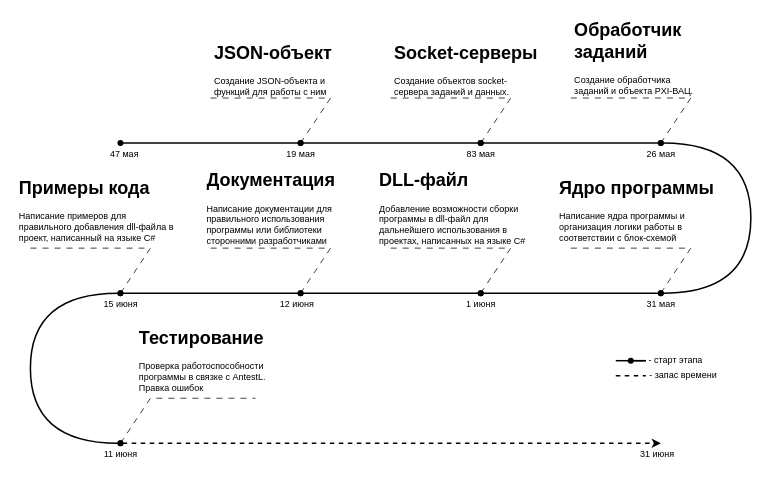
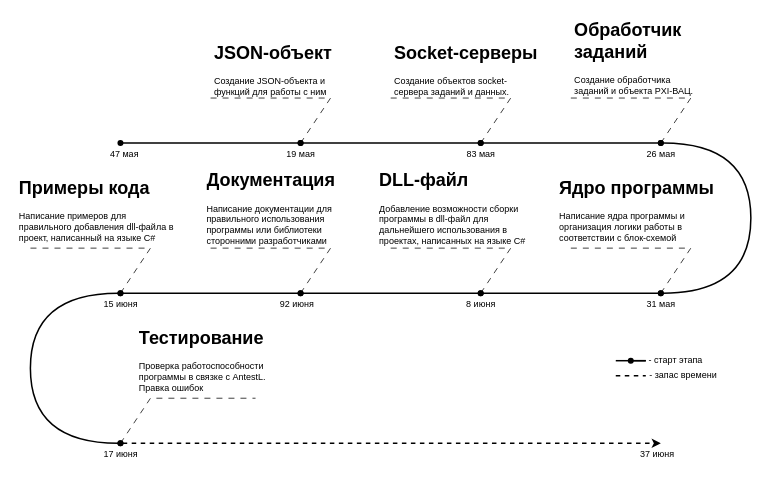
(297, 304) -> (297, 304)
(481, 304) -> (481, 304)
(121, 454) -> (121, 454)
(657, 454) -> (657, 454)
